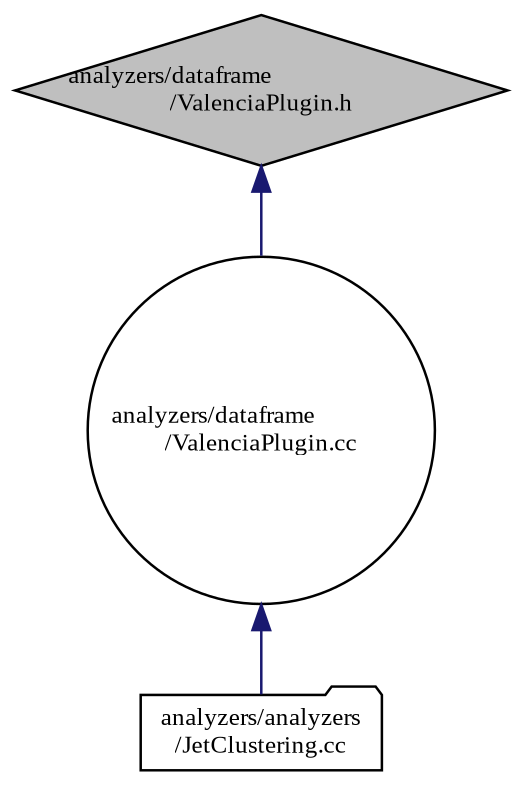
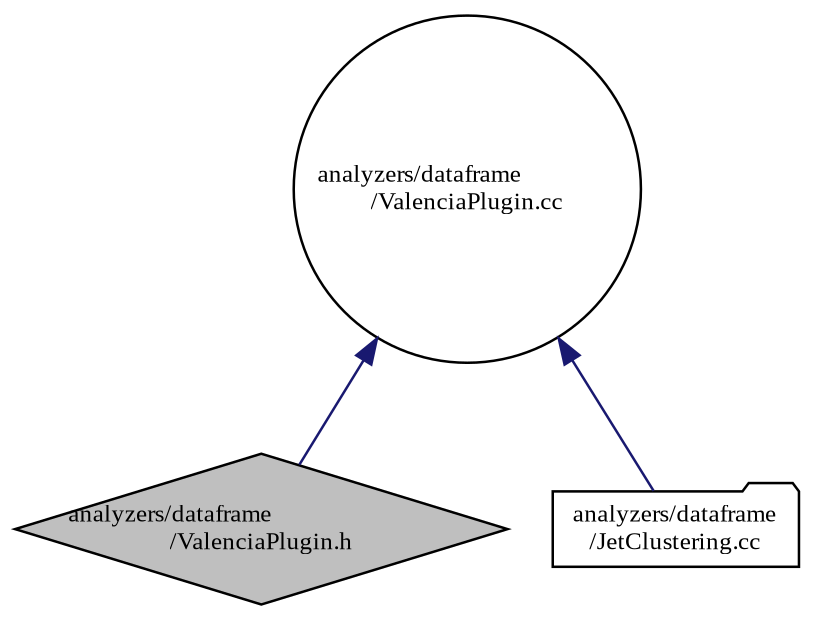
(261, 224) -> (331, 413)
(261, 733) -> (676, 529)
